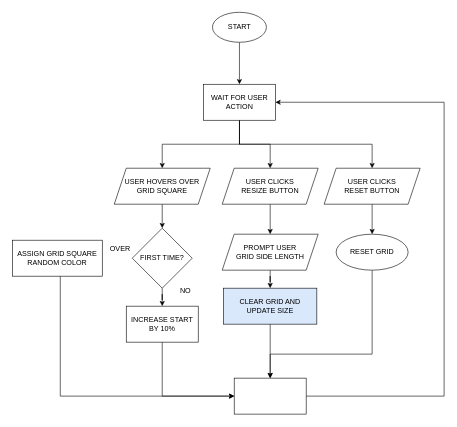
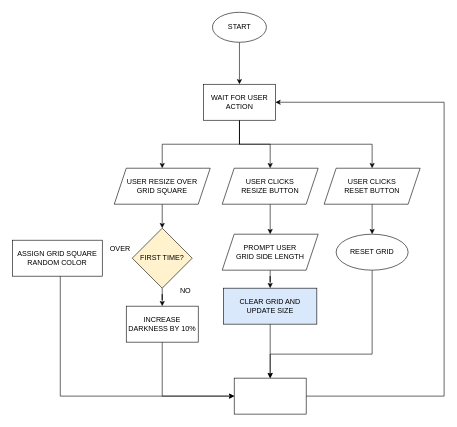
(162, 186) -> (162, 186)
(162, 258) -> (162, 258)
(162, 324) -> (162, 324)
